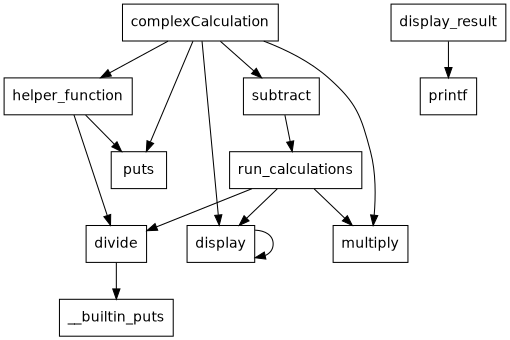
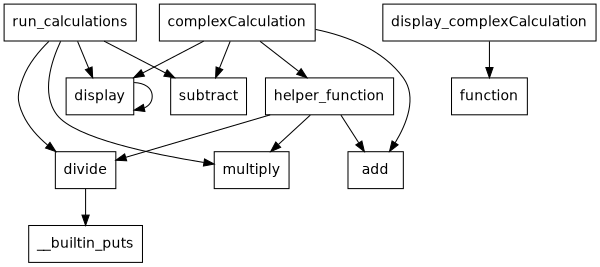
(448, 23) -> (489, 23)
(448, 96) -> (489, 96)
(354, 106) -> (294, 130)
(288, 128) -> (135, 57)
(139, 170) -> (376, 170)
